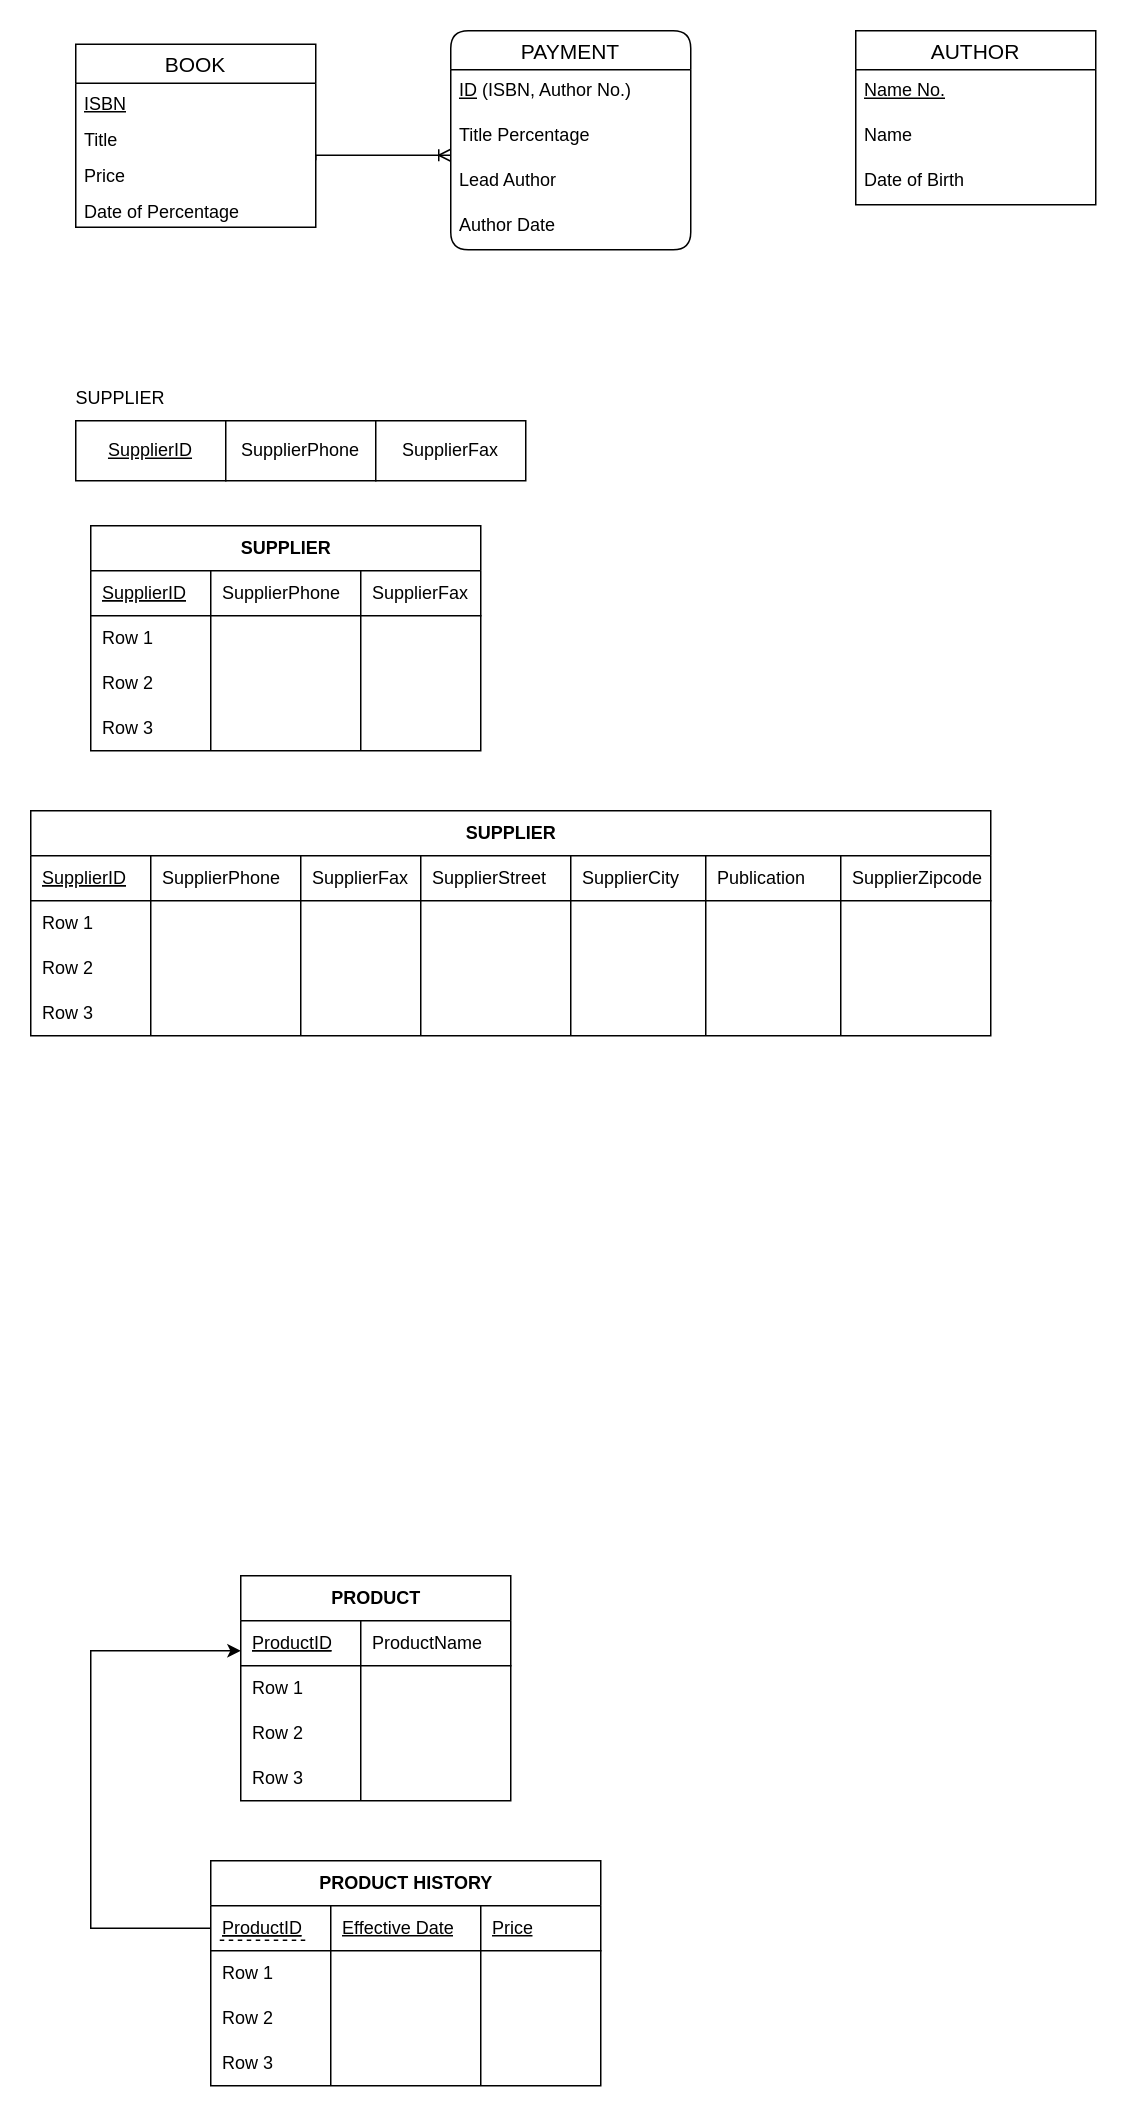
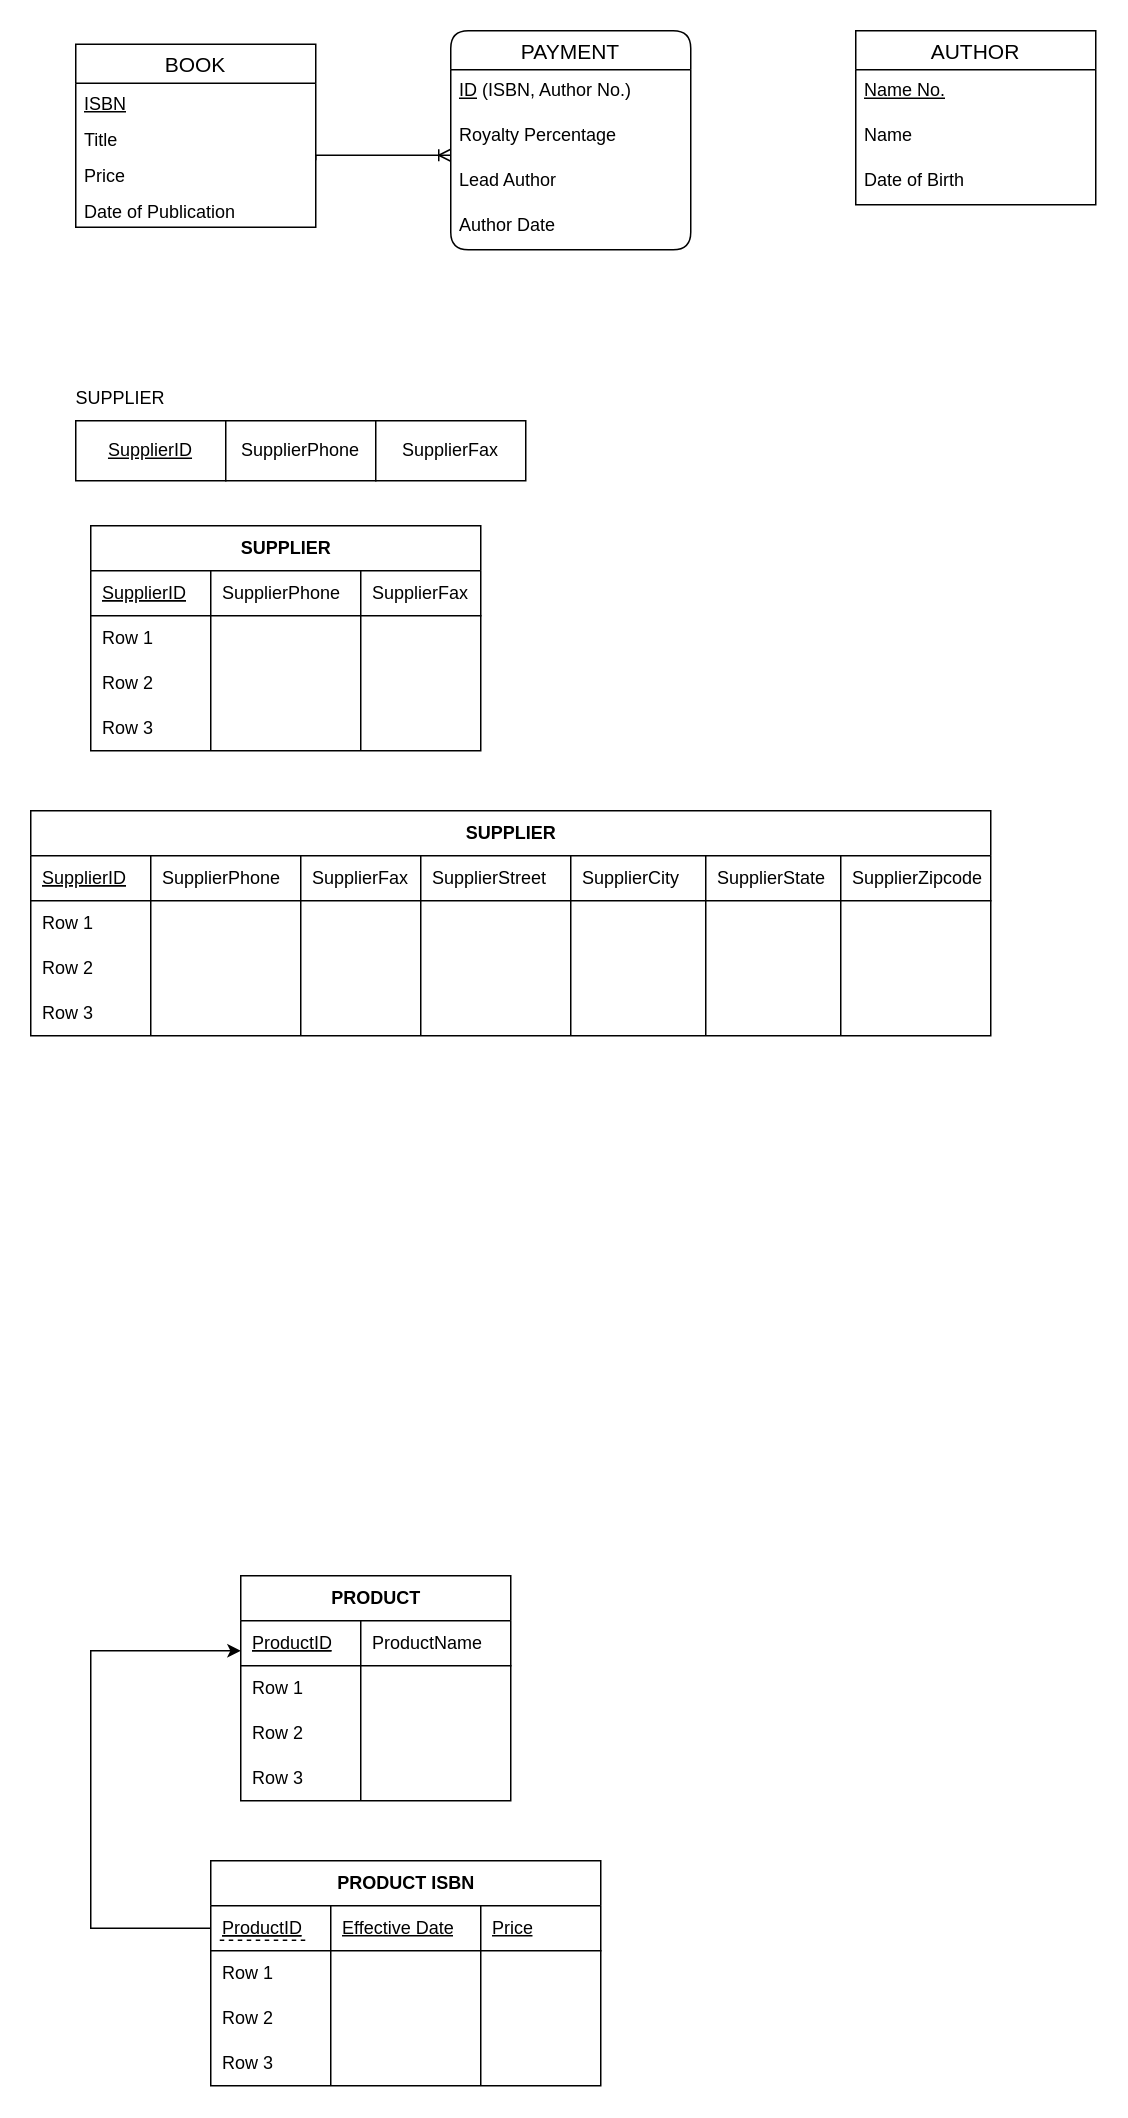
(533, 136) -> (546, 136)
(171, 213) -> (169, 213)
(766, 878) -> (779, 878)
(407, 1883) -> (407, 1883)
